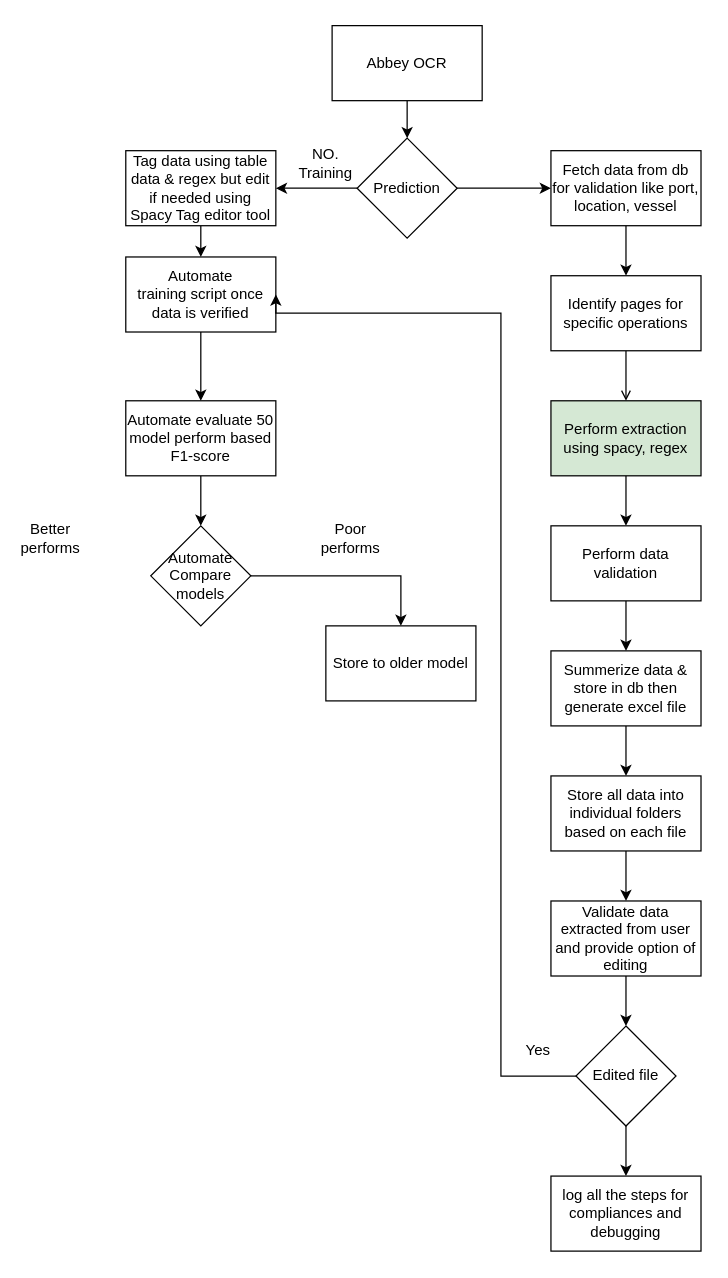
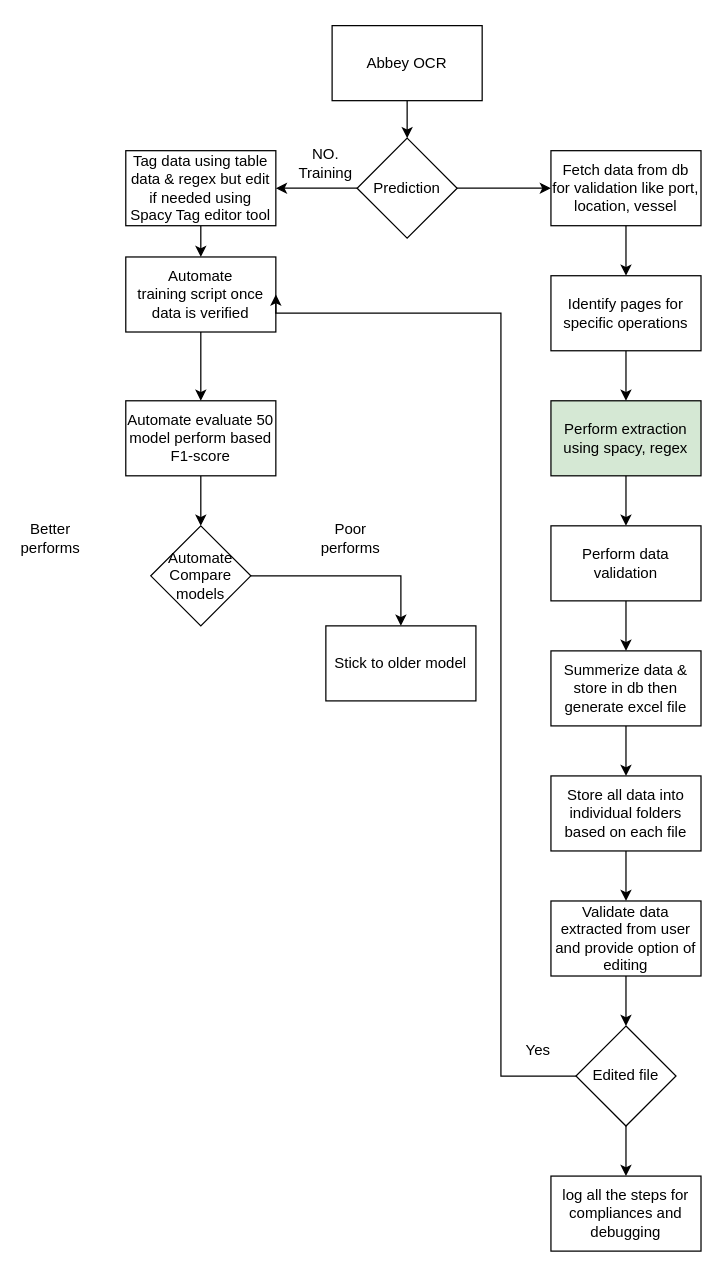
(626, 392) -> (626, 391)
(401, 663) -> (401, 663)
